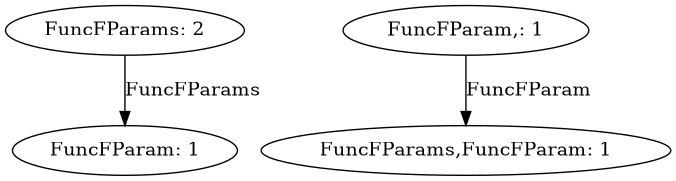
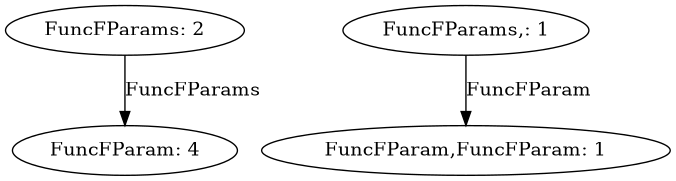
(466, 30) -> (466, 30)
(125, 150) -> (125, 150)
(466, 150) -> (466, 150)
